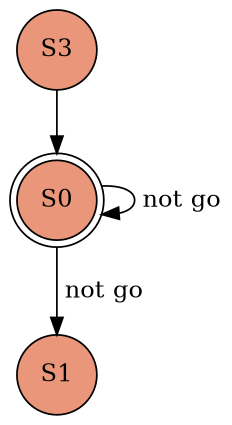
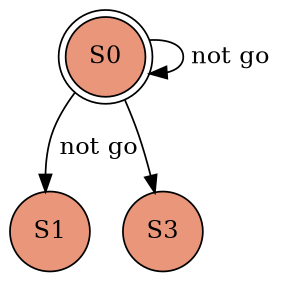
(57, 113) -> (139, 137)
